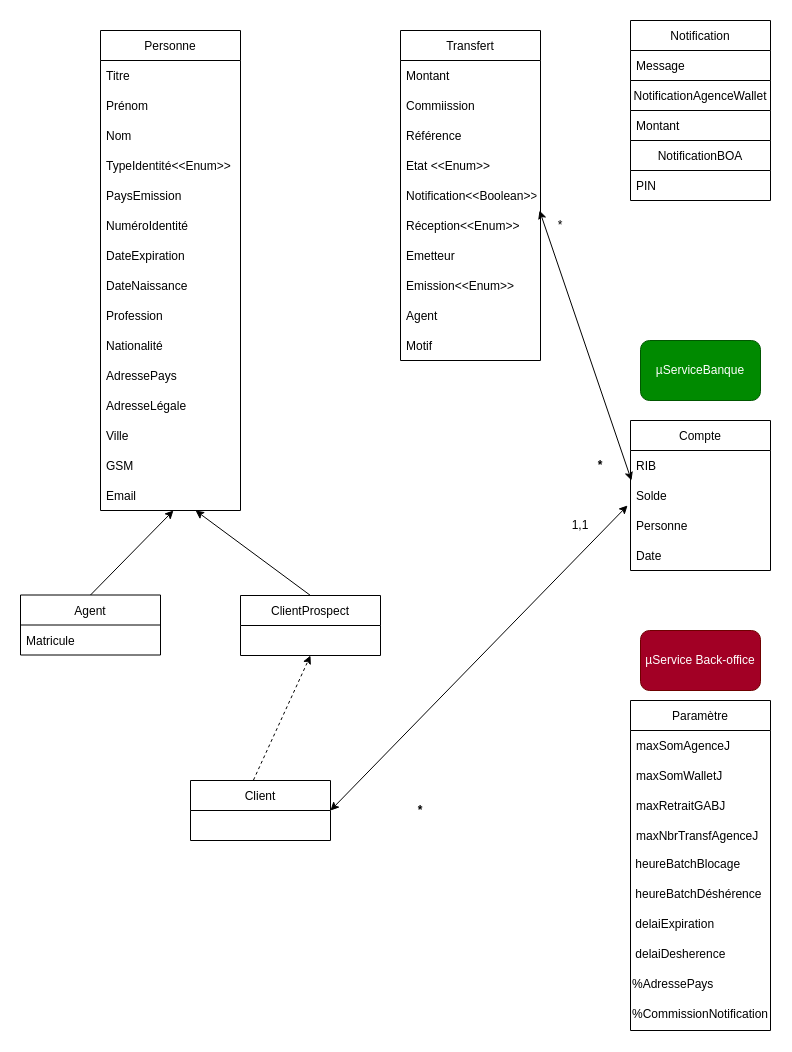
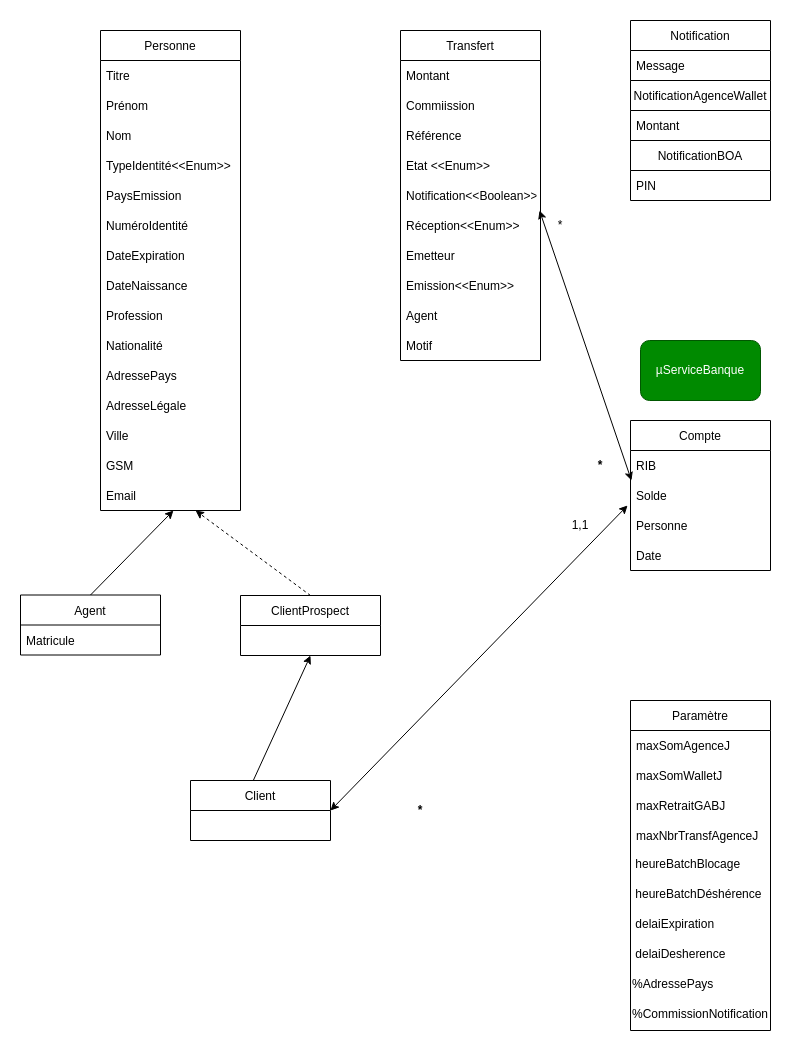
(256, 555) -> (256, 555)
(701, 661) -> none
(281, 720) -> (281, 720)
